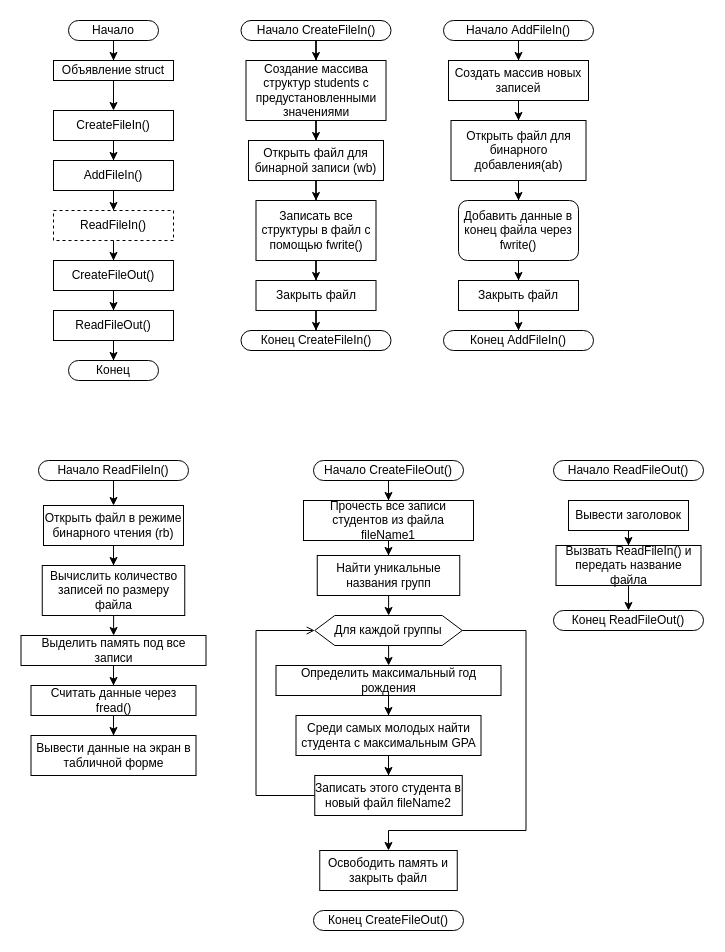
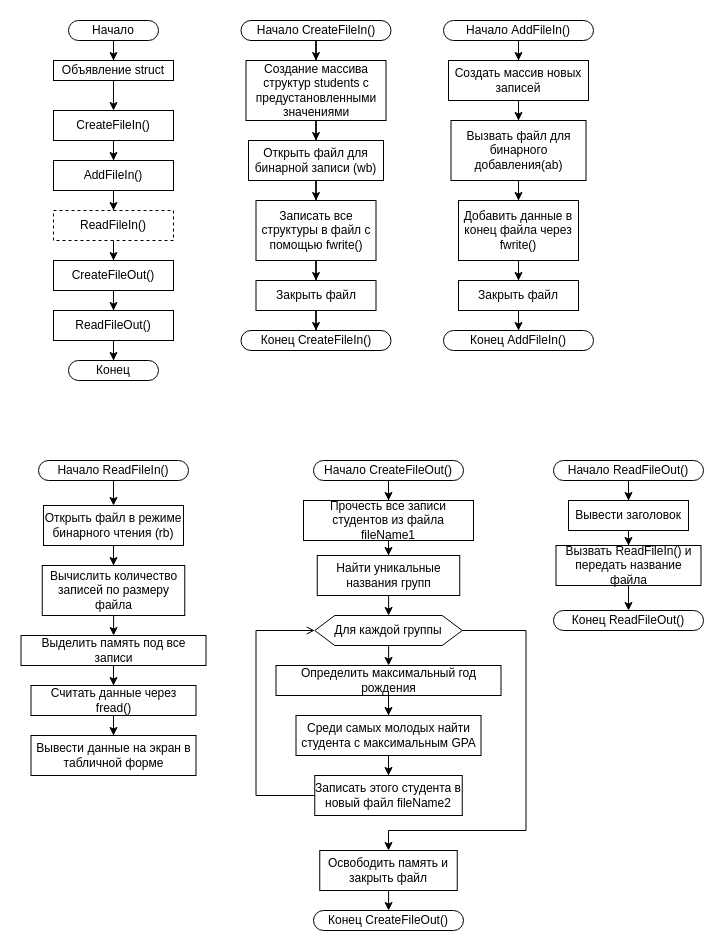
(519, 151) -> (519, 151)
(519, 231) -> (519, 231)
none -> (629, 495)
none -> (389, 897)
